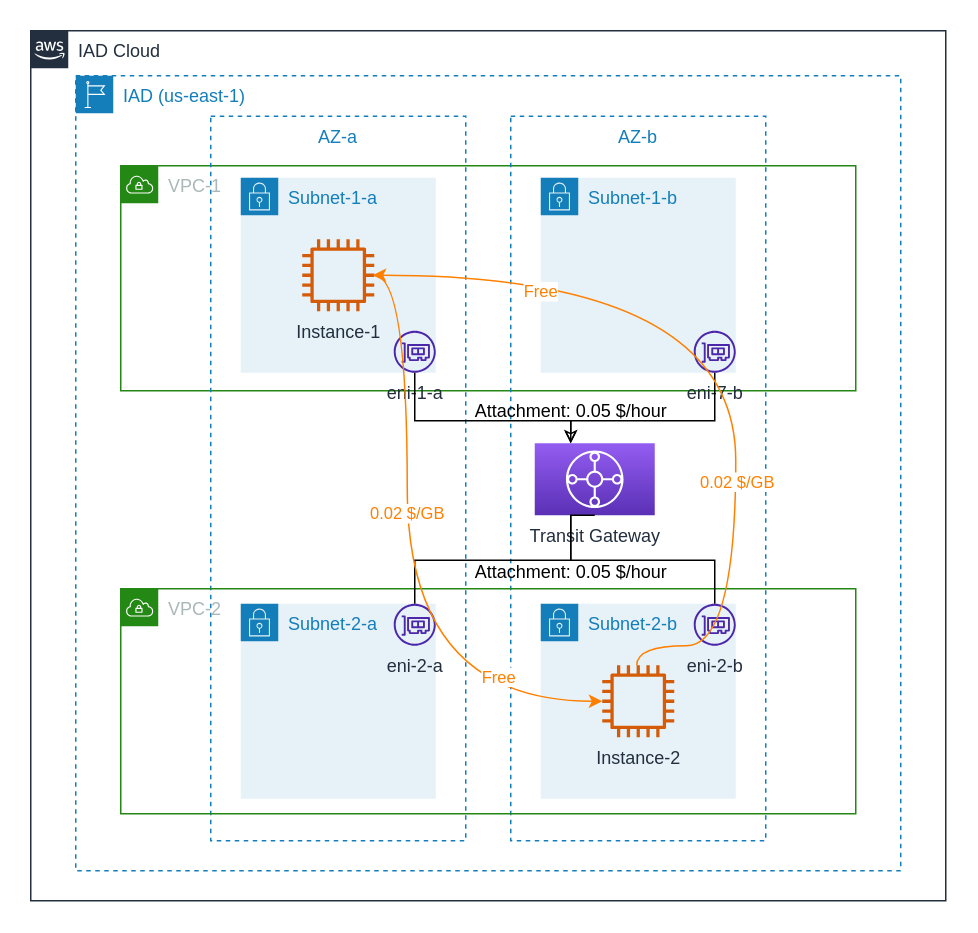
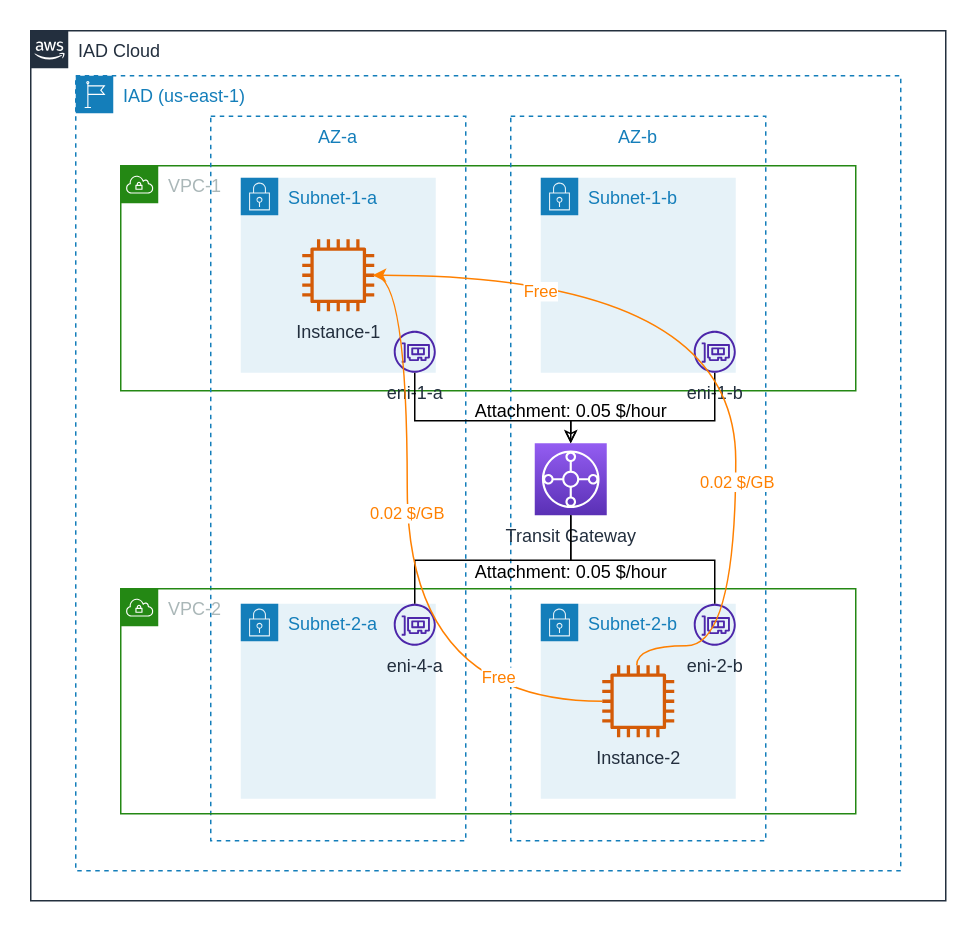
(716, 394) -> (716, 394)
(595, 479) -> (571, 479)
(416, 667) -> (416, 667)
(591, 701) -> (595, 701)
